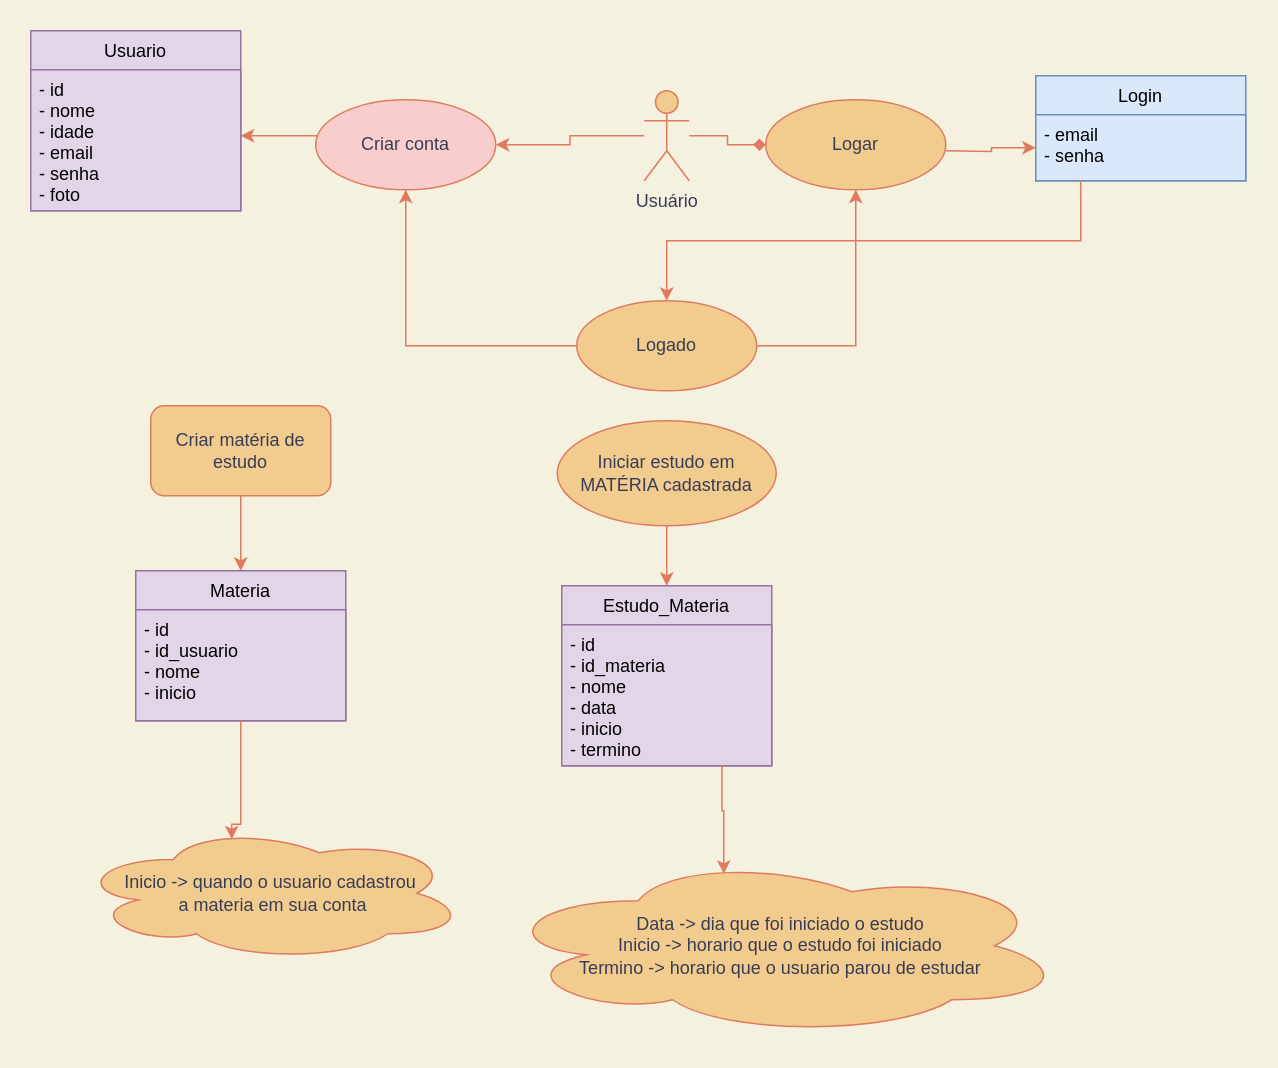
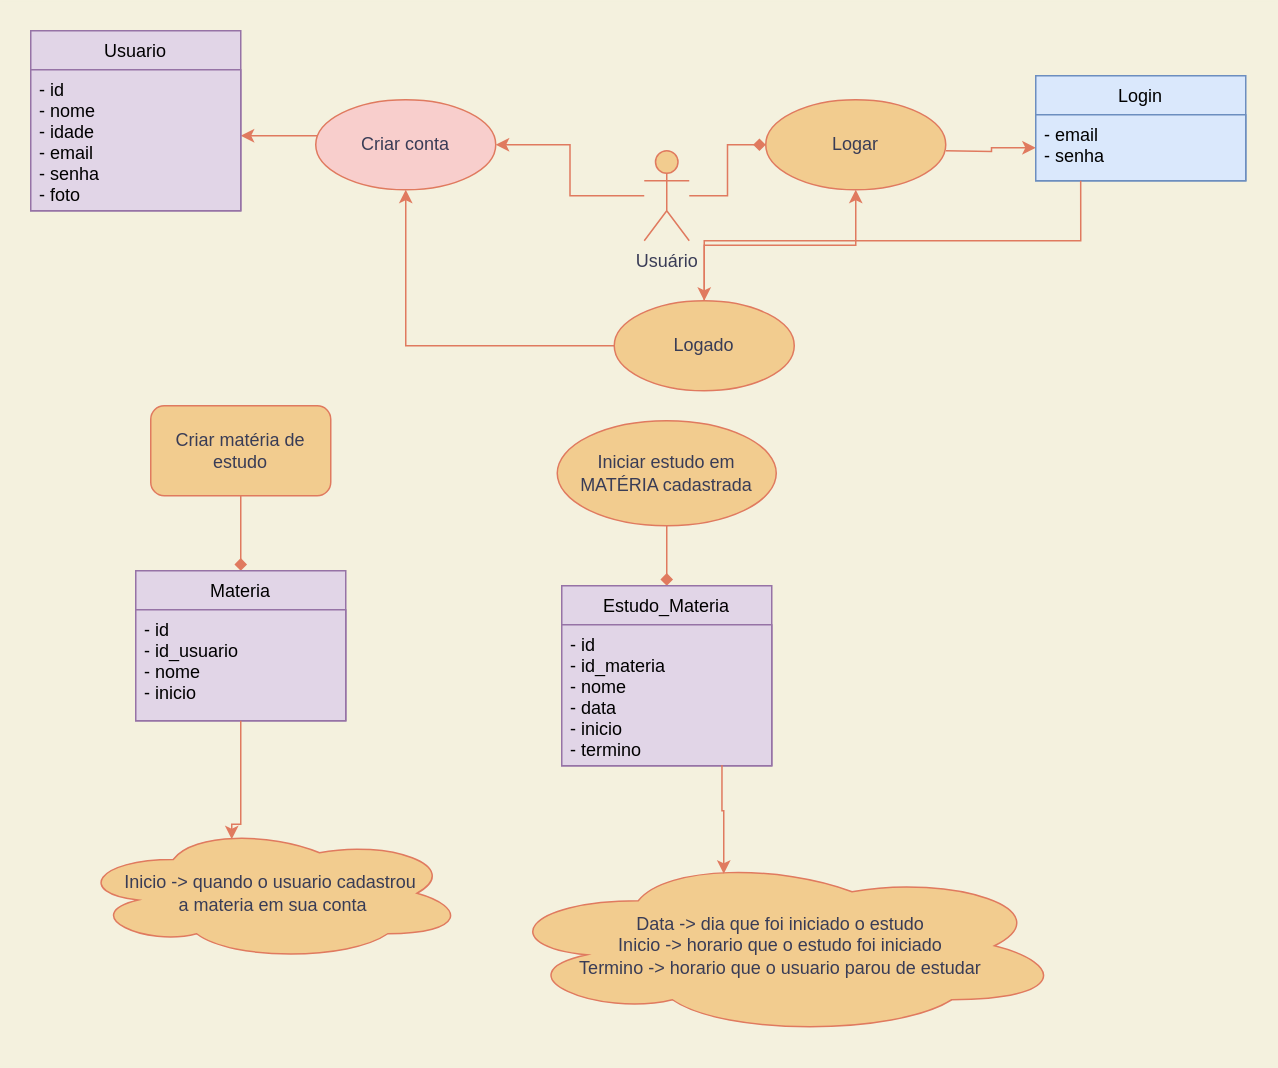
(667, 136) -> (667, 196)
(667, 346) -> (704, 346)
(241, 559) -> (241, 558)
(667, 574) -> (667, 573)
